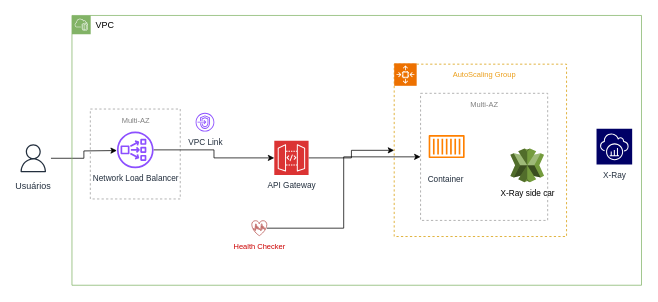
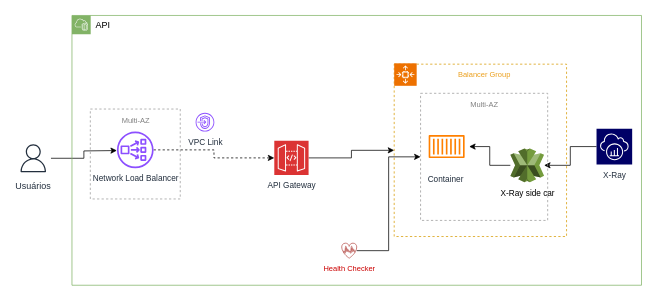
(103, 26) -> (103, 26)
(485, 75) -> (485, 75)
(214, 151) -> (214, 151)
none -> (570, 153)
none -> (490, 159)
(259, 228) -> (349, 251)
